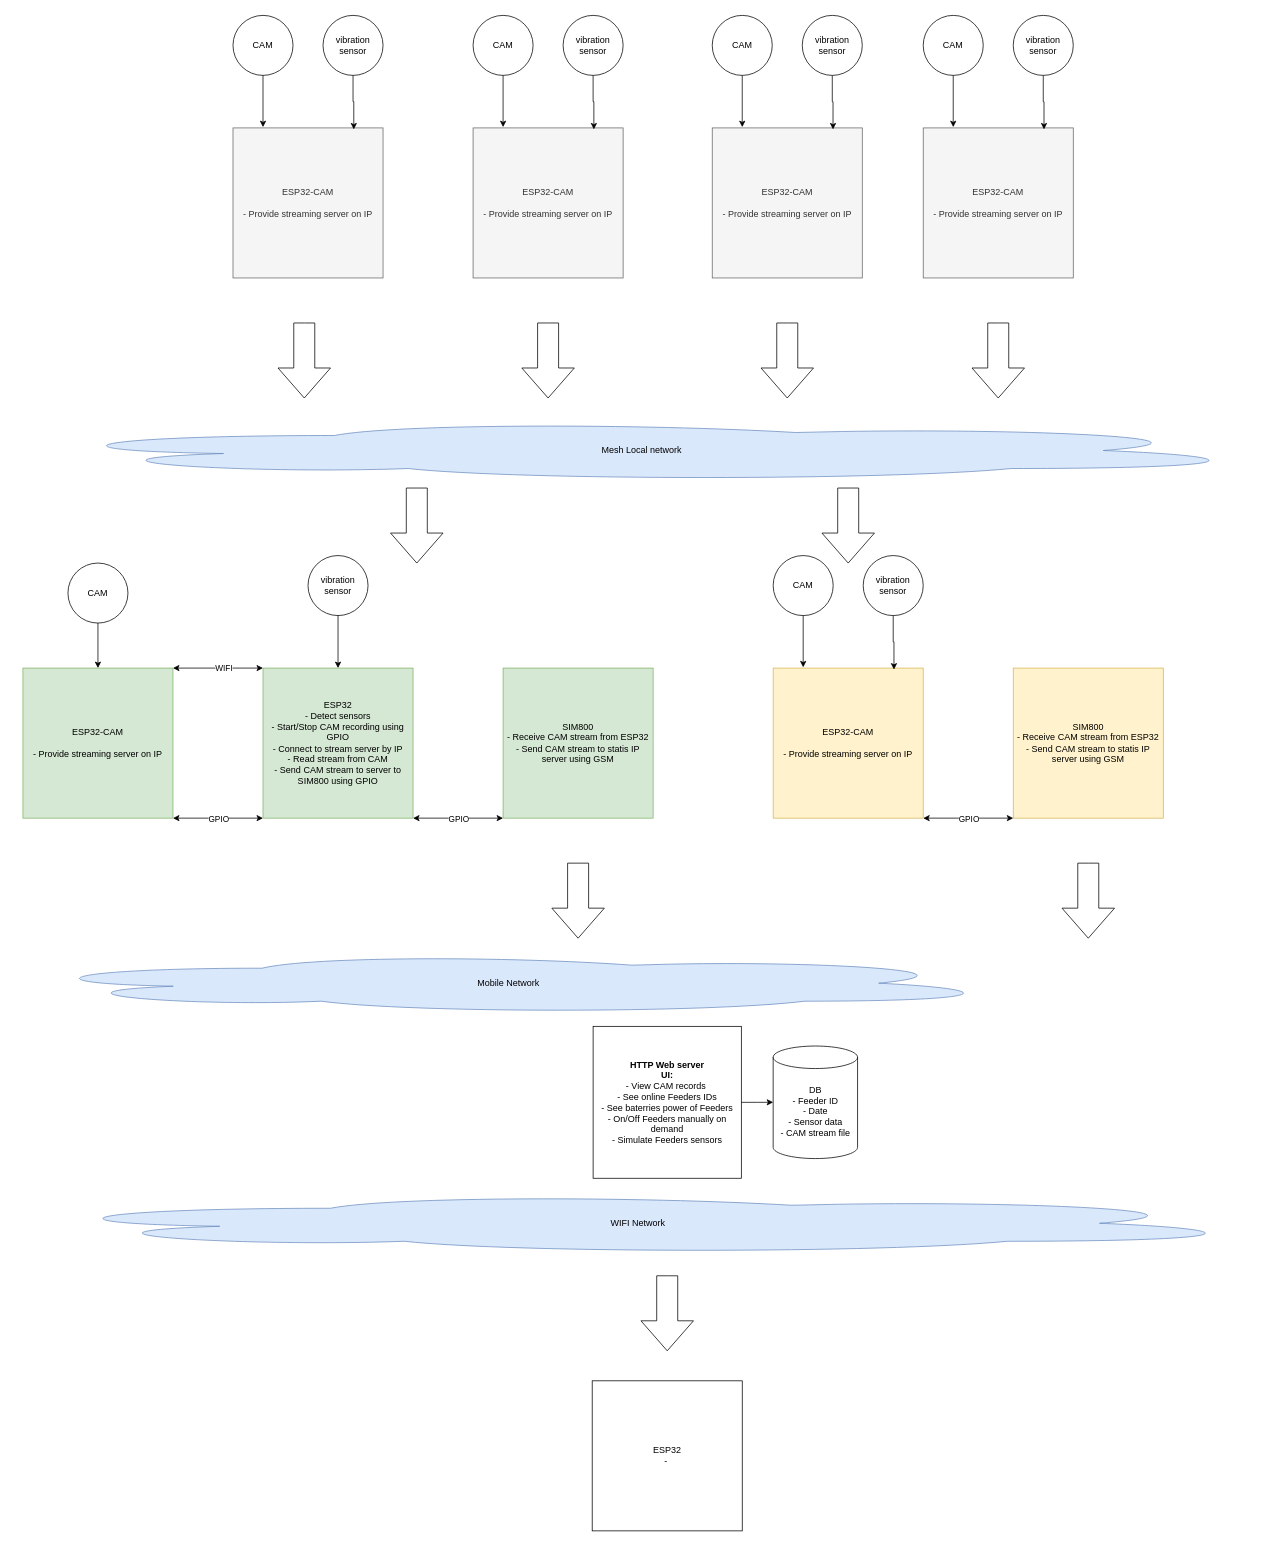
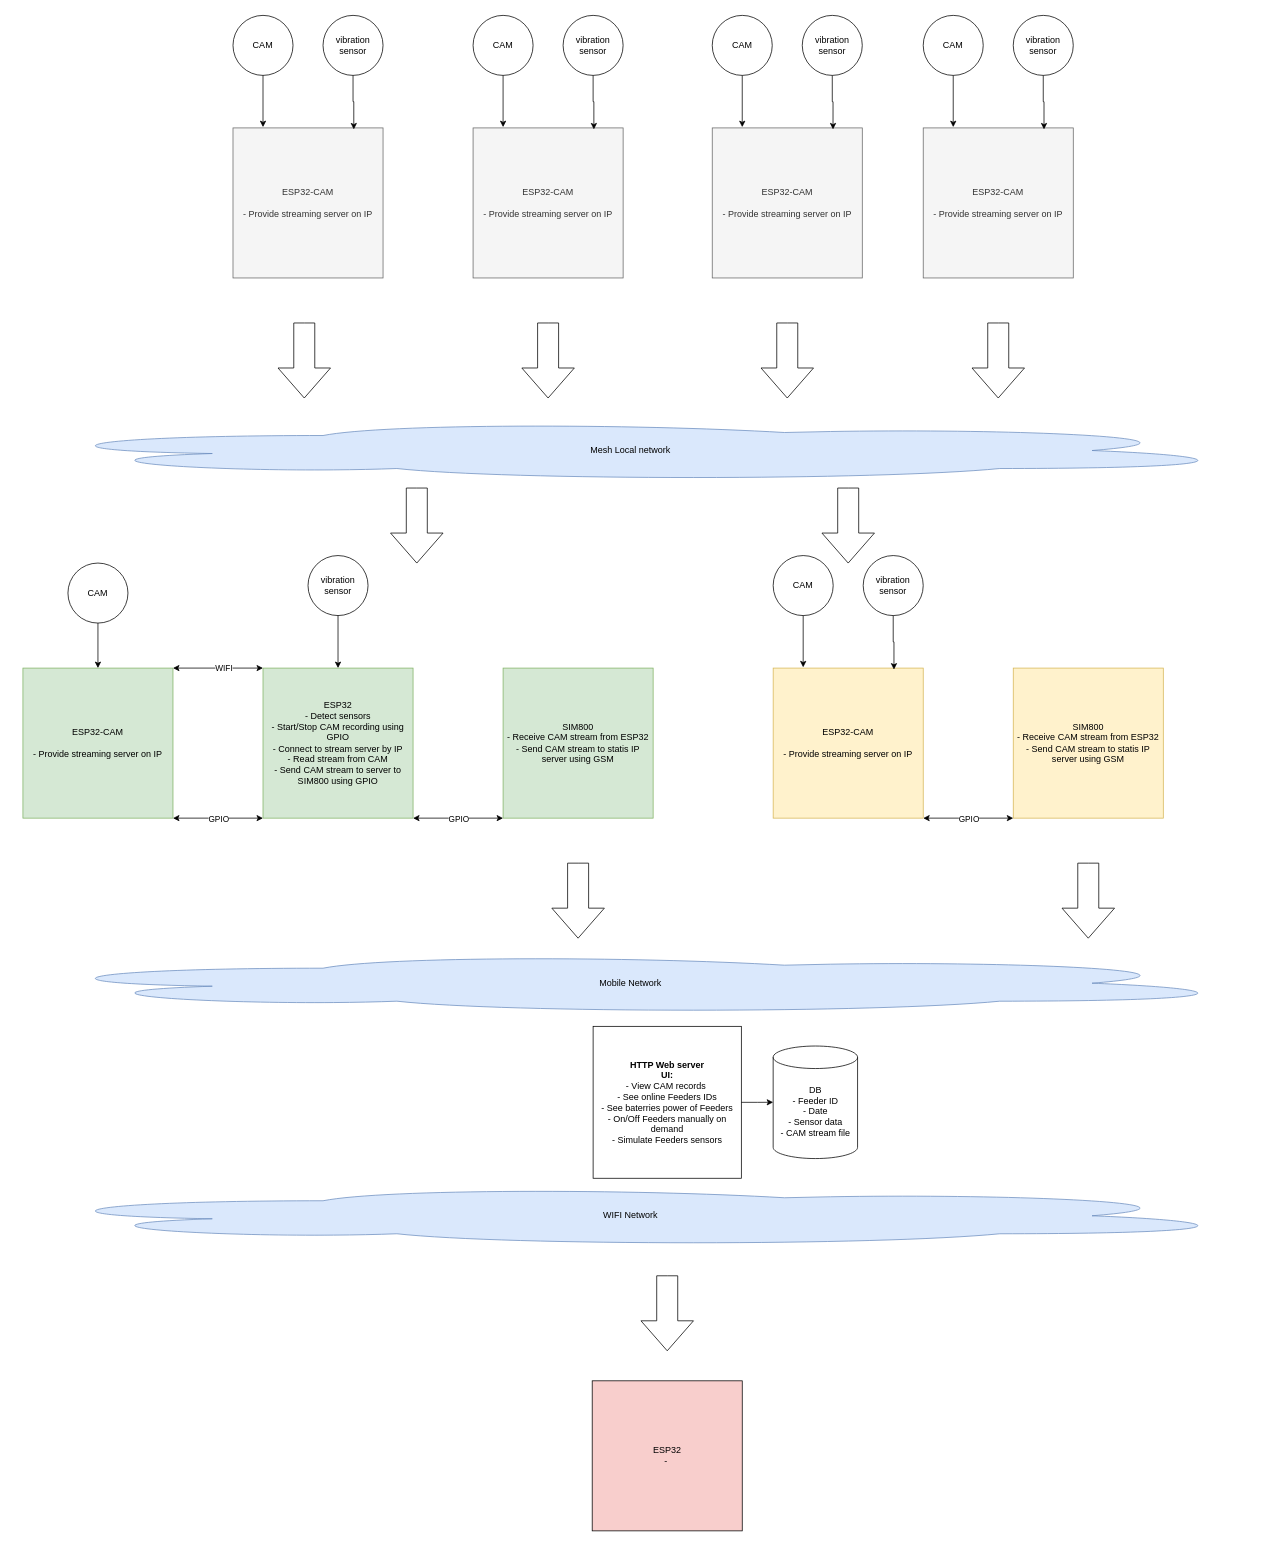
(642, 450) -> (630, 450)
(509, 983) -> (630, 983)
(638, 1223) -> (630, 1215)
(667, 1455) -> (667, 1455)
